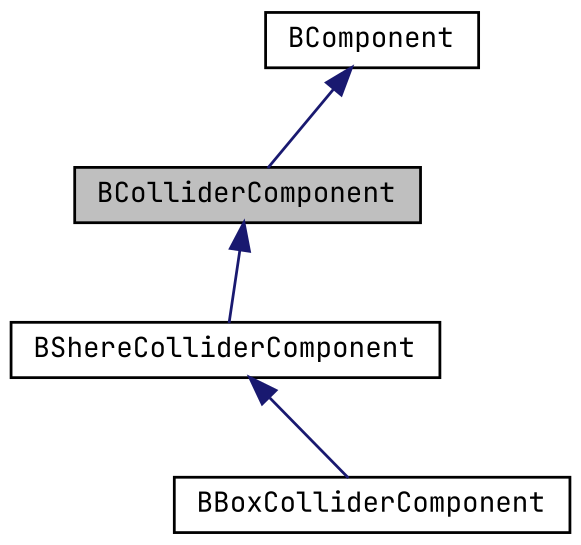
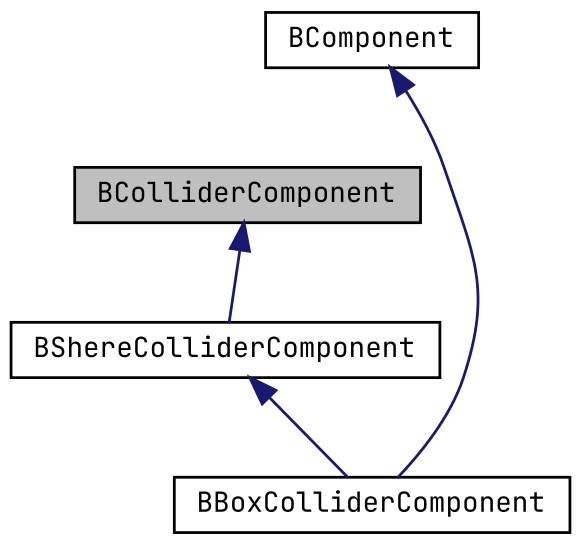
(301, 129) -> (477, 289)
